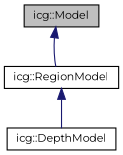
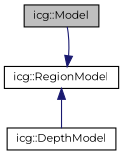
(54, 52) -> (69, 41)
